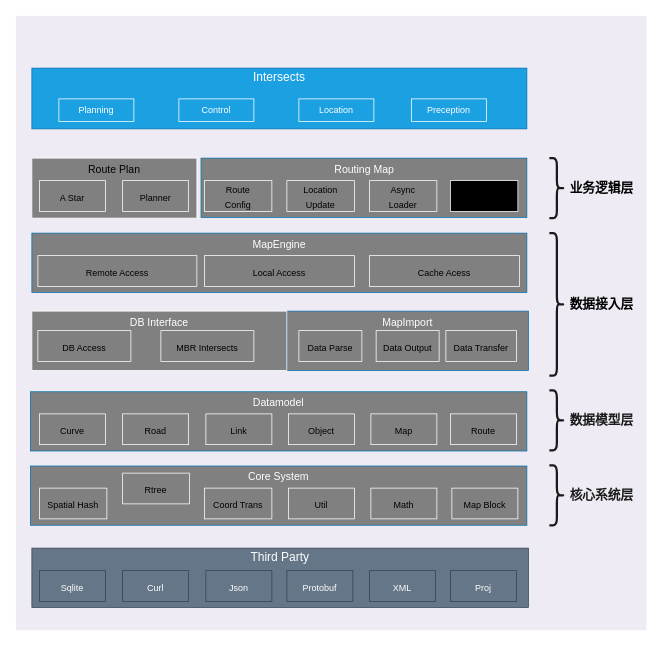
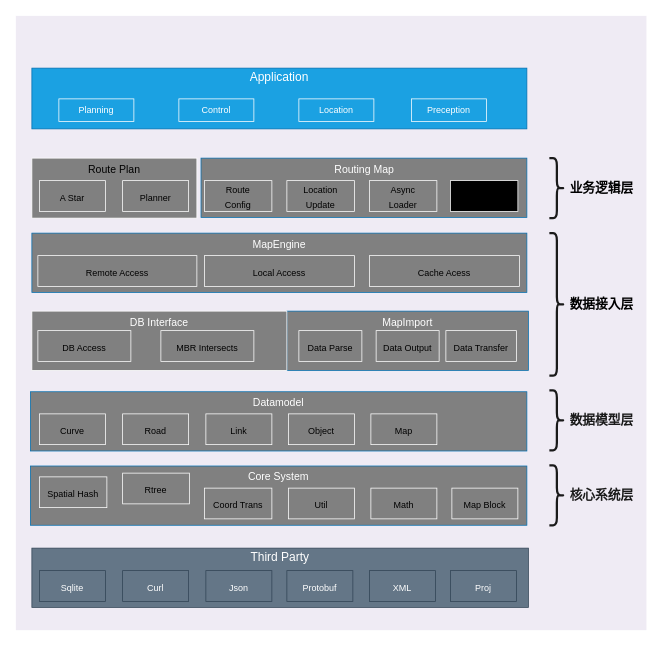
(279, 99) -> (279, 99)
(483, 429) -> none
(73, 503) -> (73, 492)
